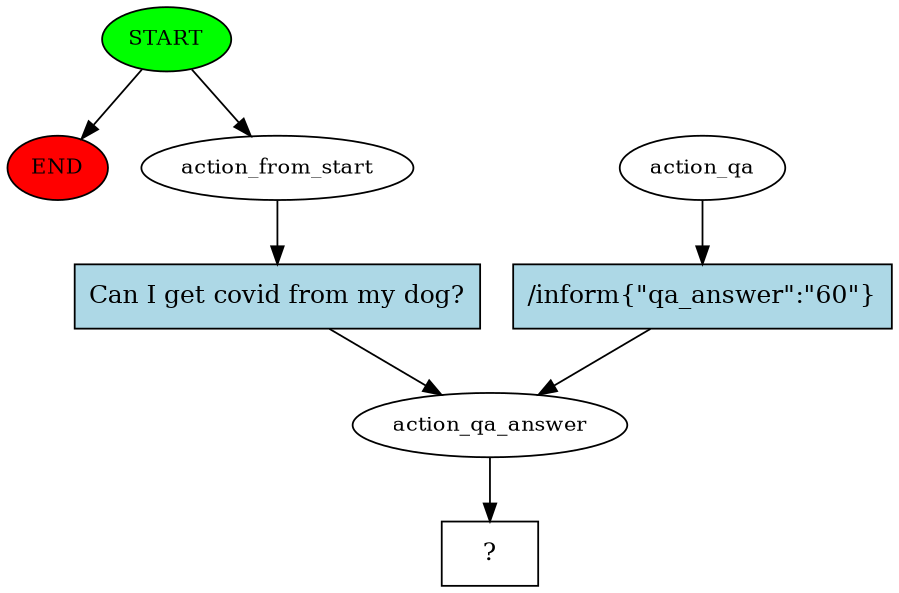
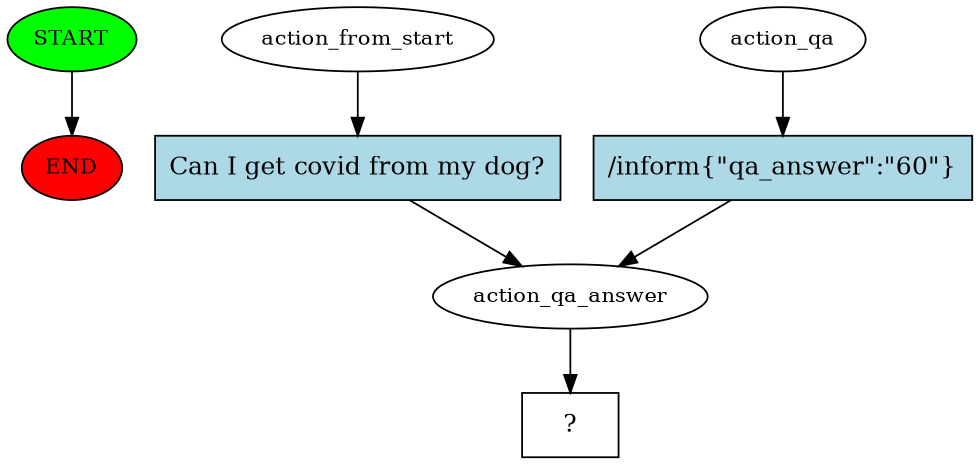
(215, 96) -> none
